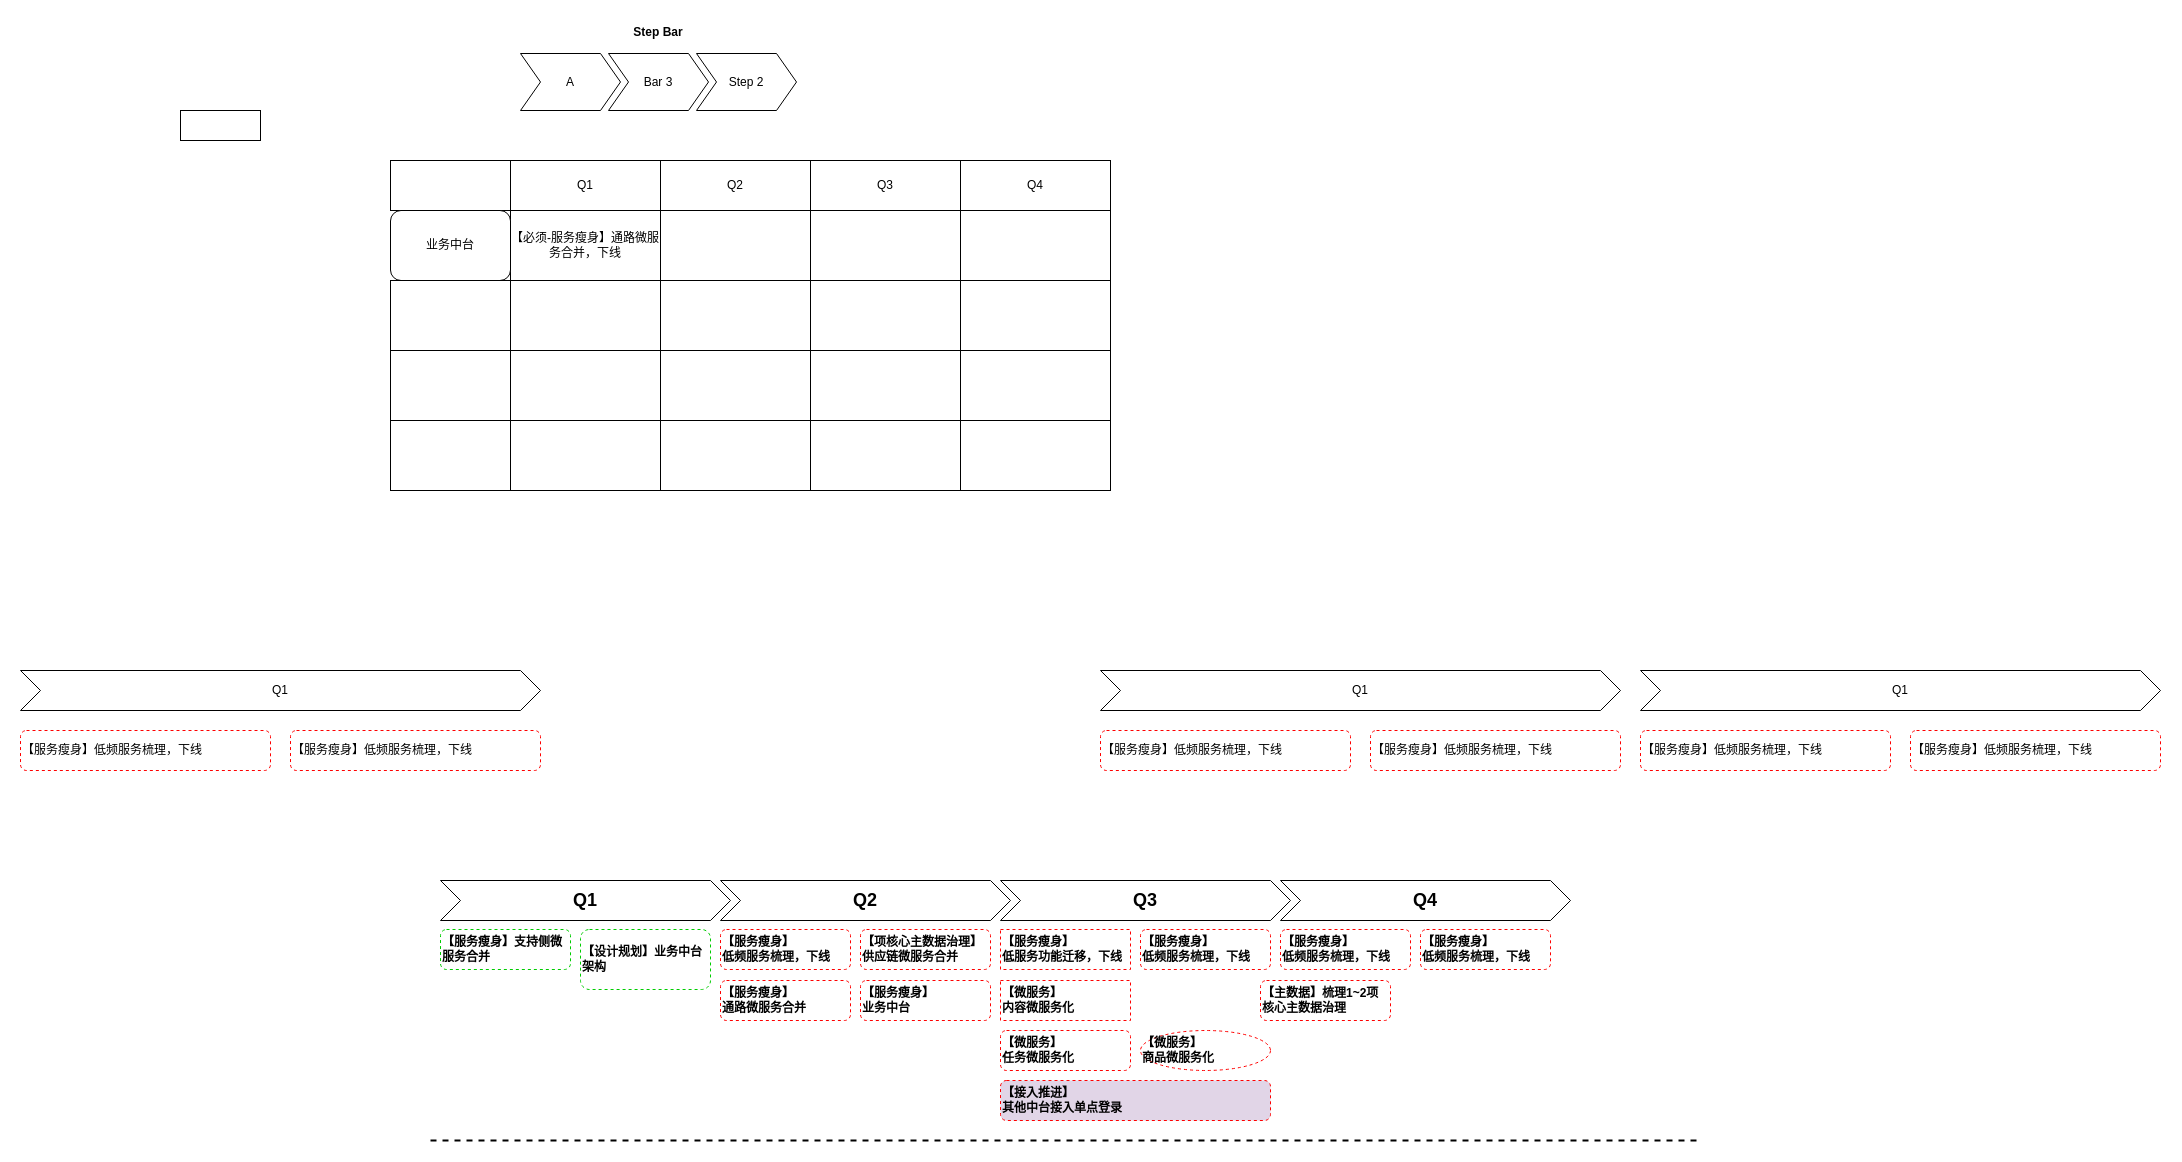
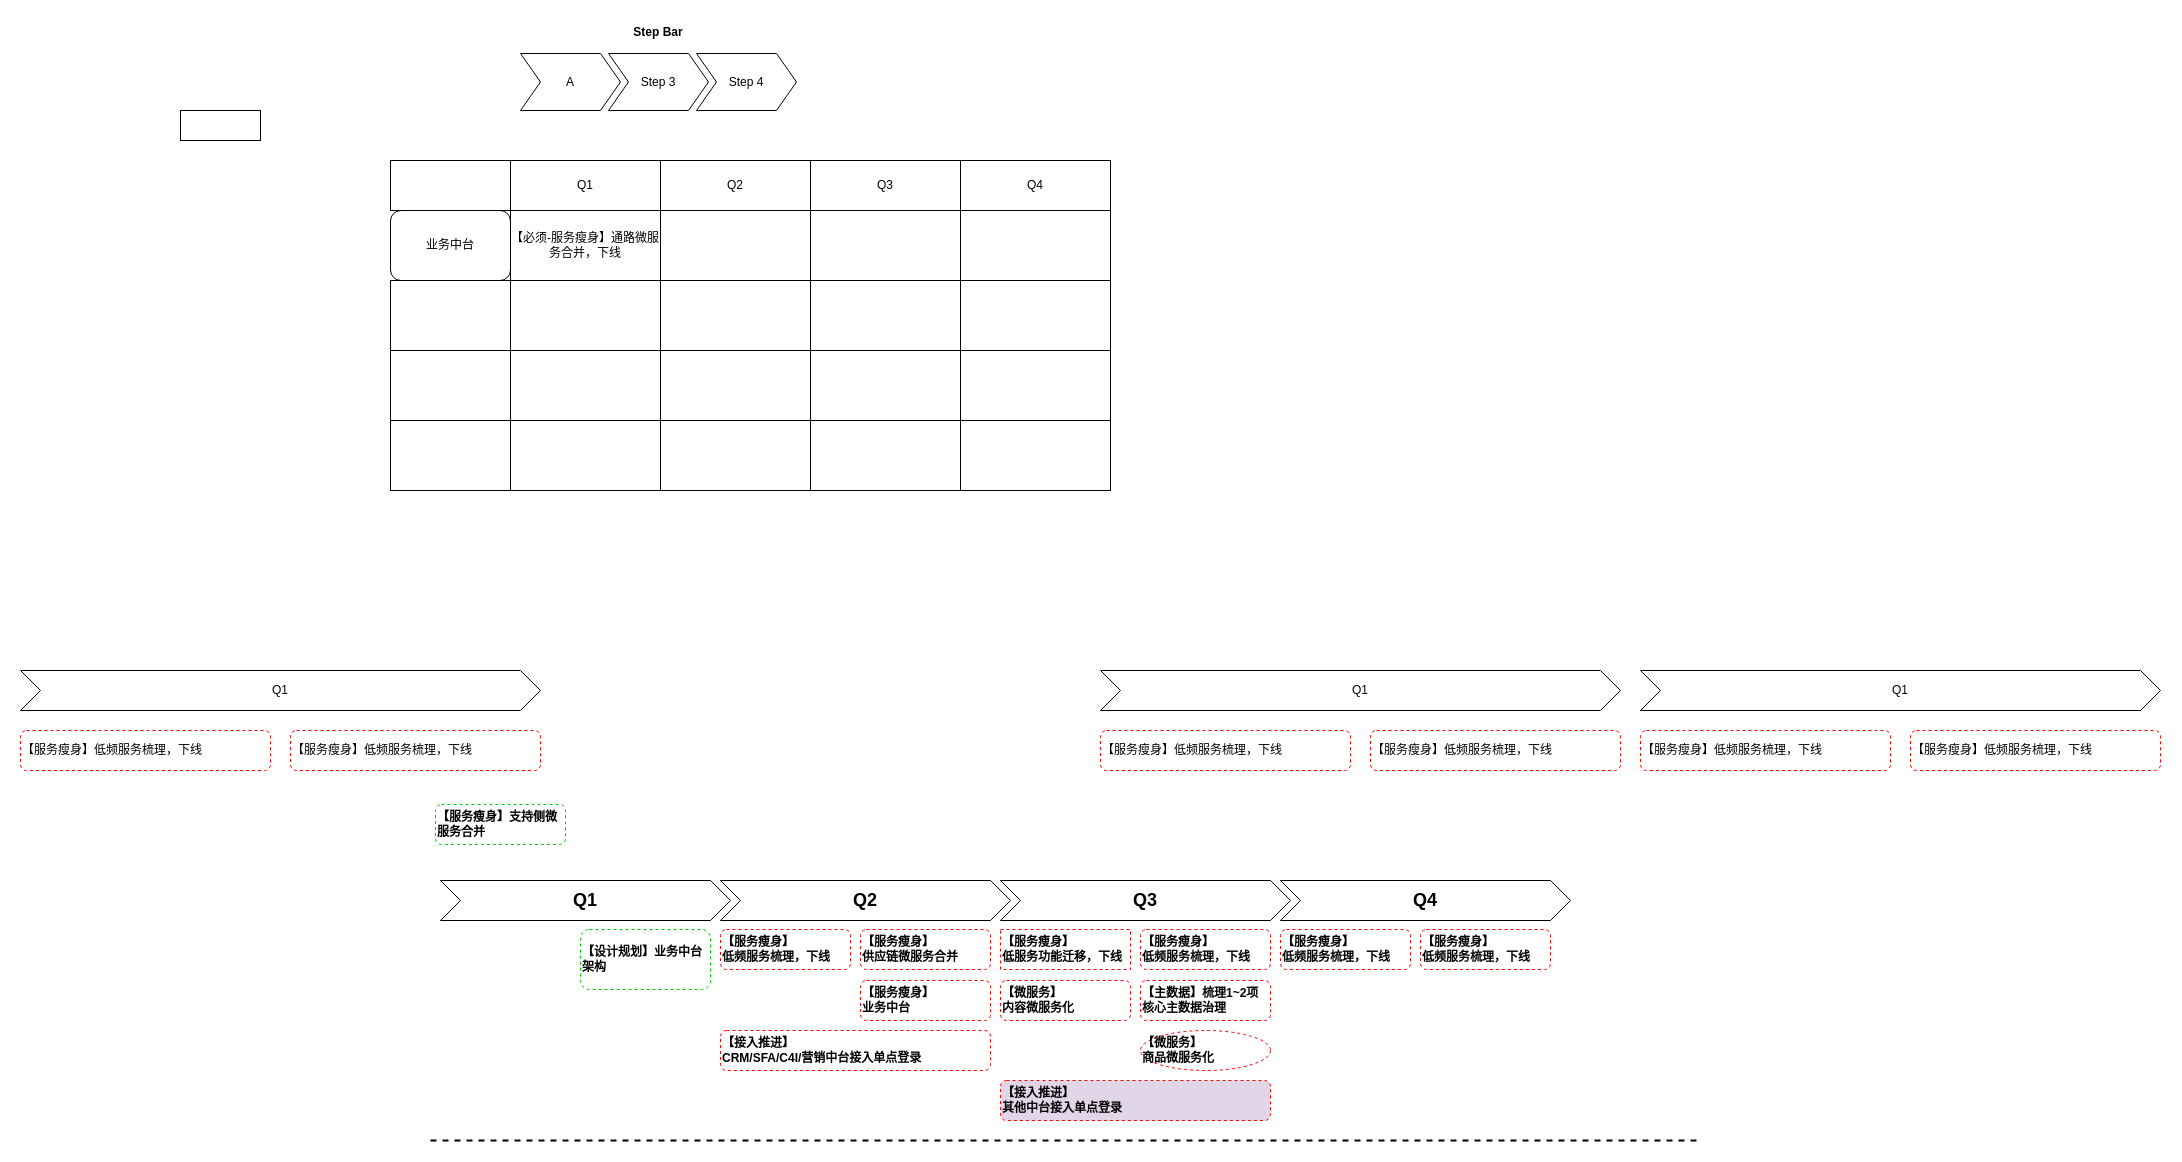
(659, 83) -> (659, 83)
(747, 83) -> (747, 83)
(506, 950) -> (501, 825)
(923, 950) -> (911, 950)
(786, 1001) -> none
(1066, 1001) -> (1066, 1001)
(1326, 1001) -> (1206, 1001)
none -> (856, 1051)
(1066, 1051) -> none
